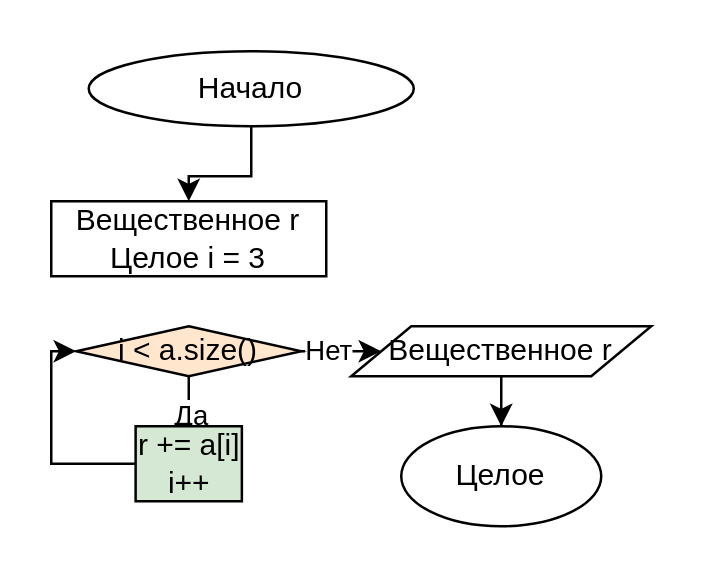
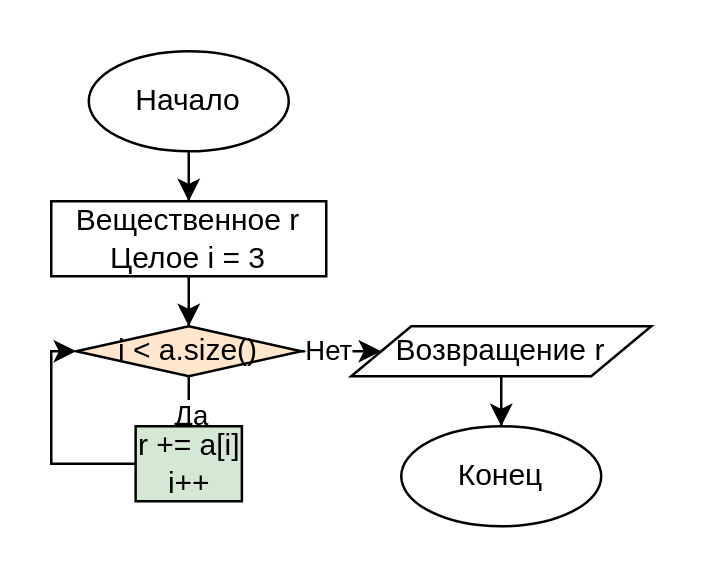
(251, 89) -> (189, 101)
none -> (189, 309)
(501, 351) -> (501, 351)
(501, 476) -> (501, 476)
